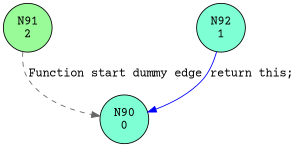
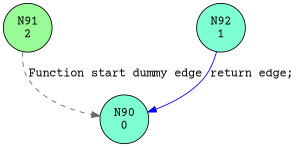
(252, 74) -> (252, 74)
